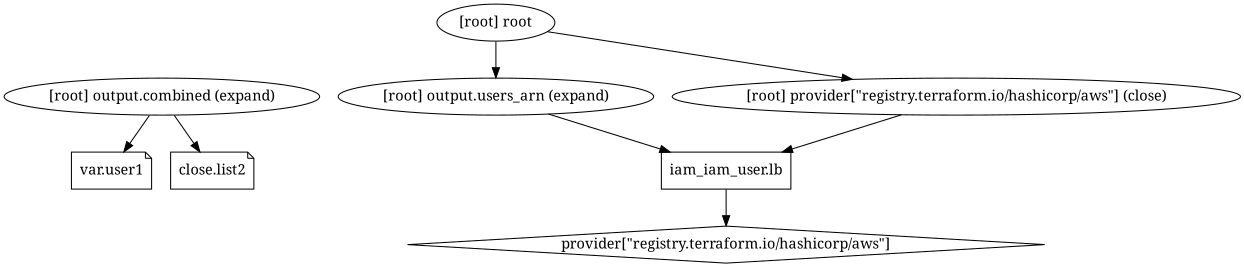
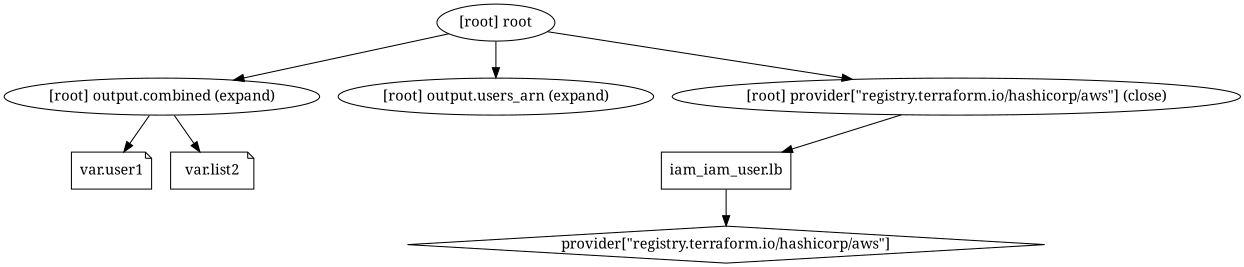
none -> (346, 56)
(604, 131) -> none
(212, 171) -> (212, 171)
